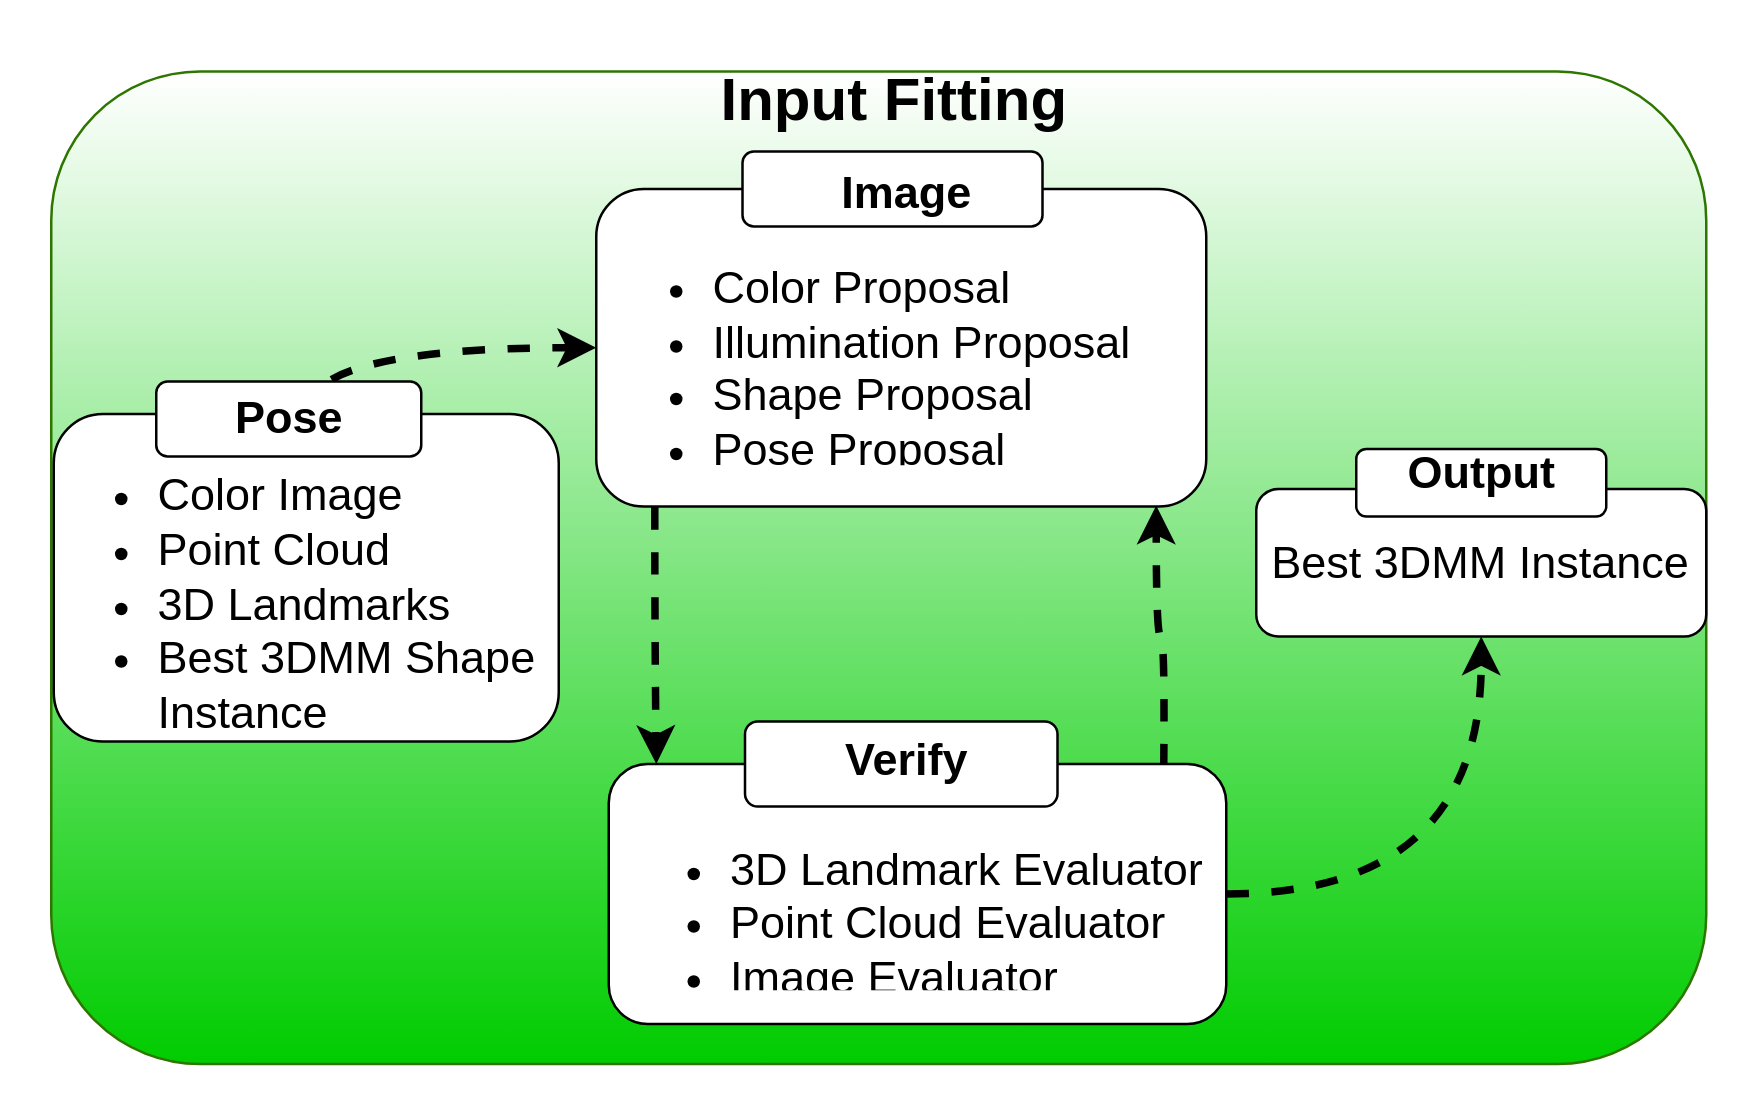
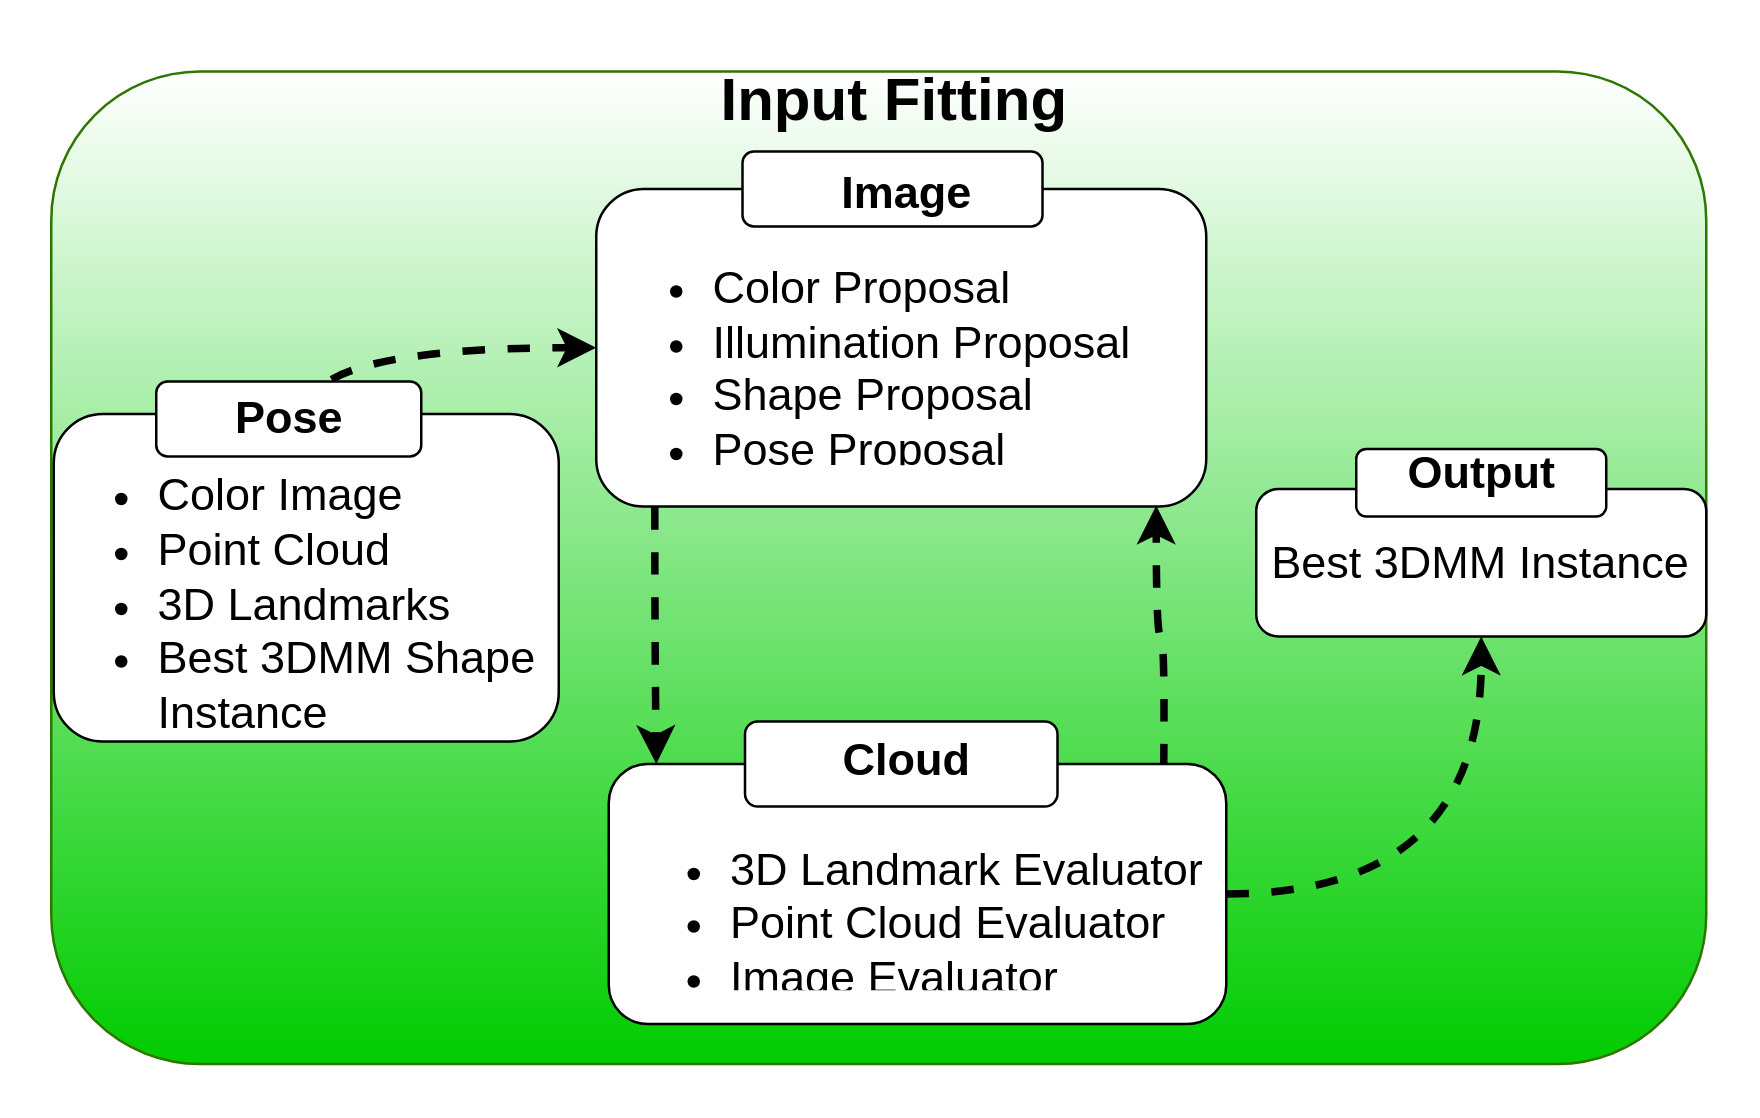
(908, 756) -> (908, 756)
